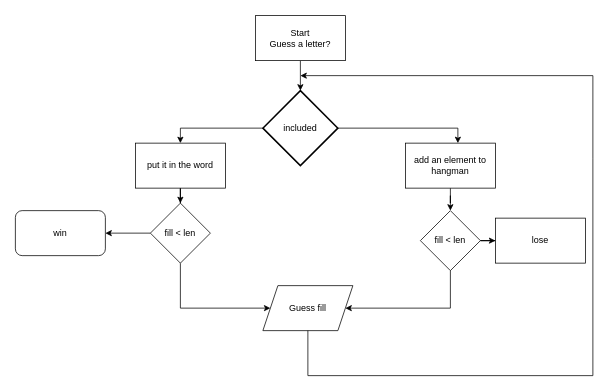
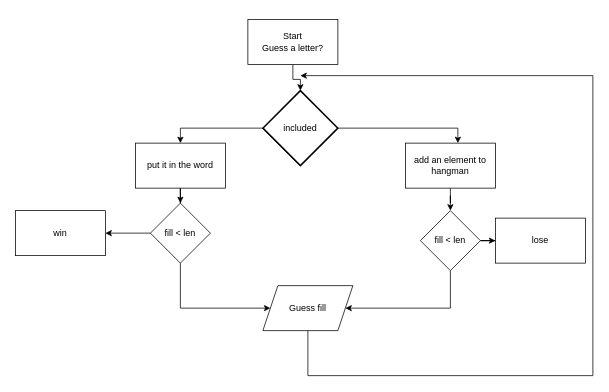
(300, 38) -> (293, 42)
(60, 233) -> (60, 233)
